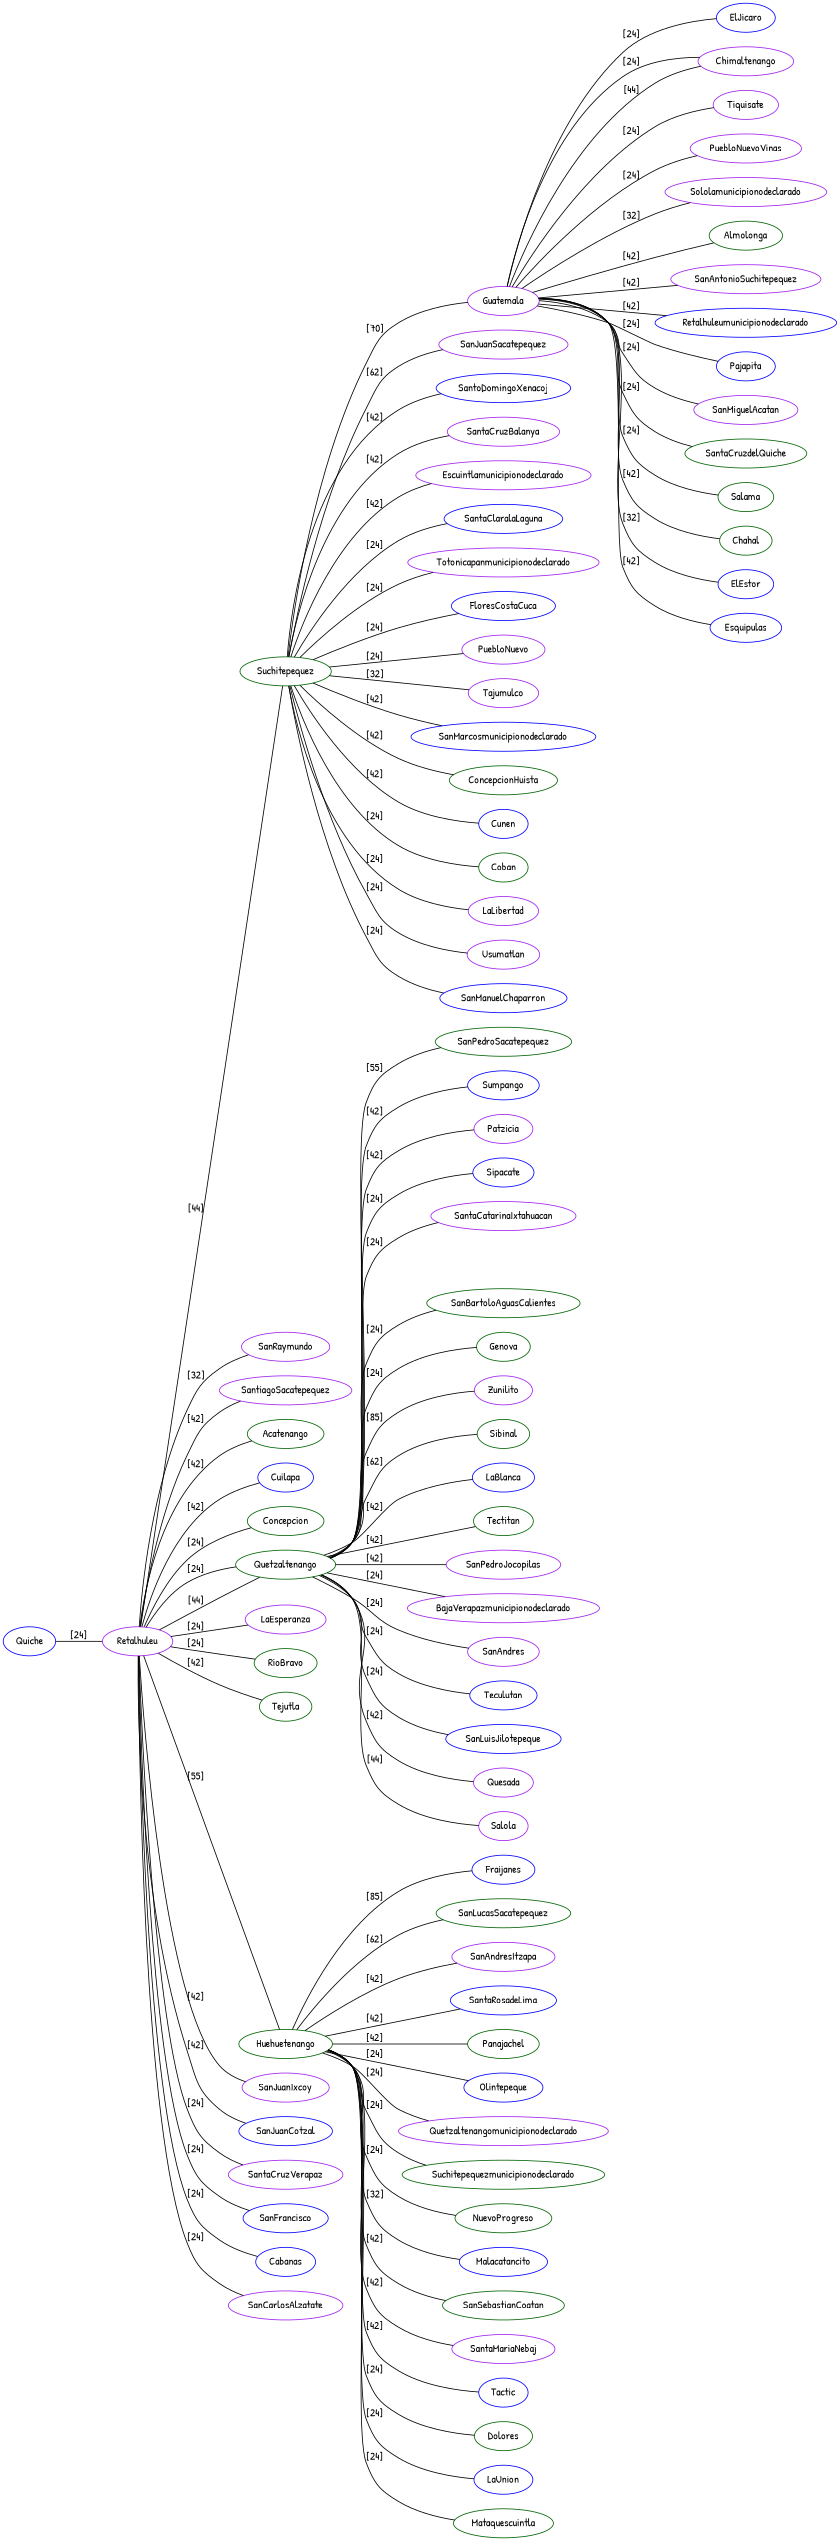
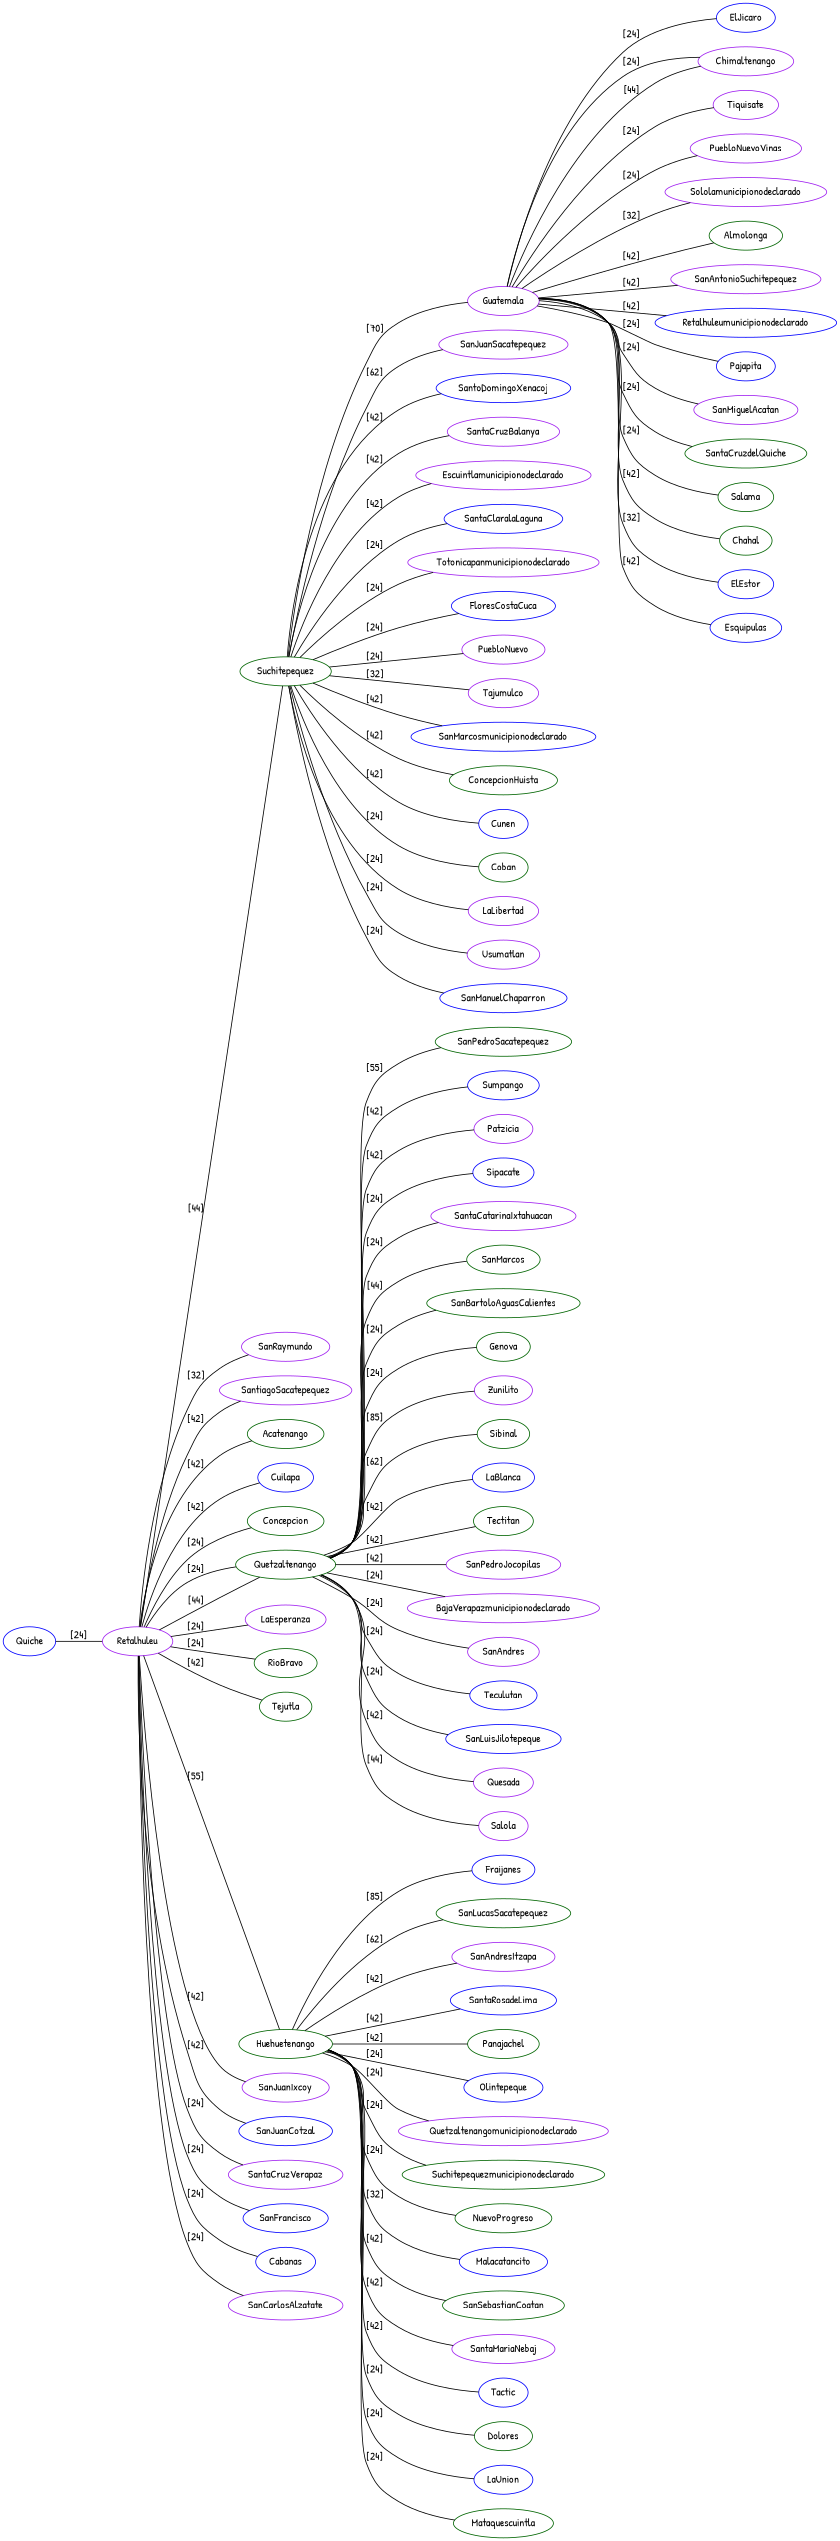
none -> (503, 1260)
